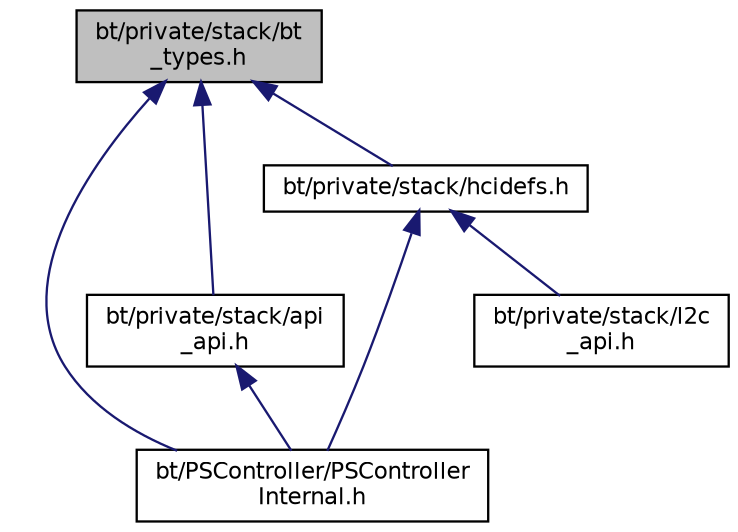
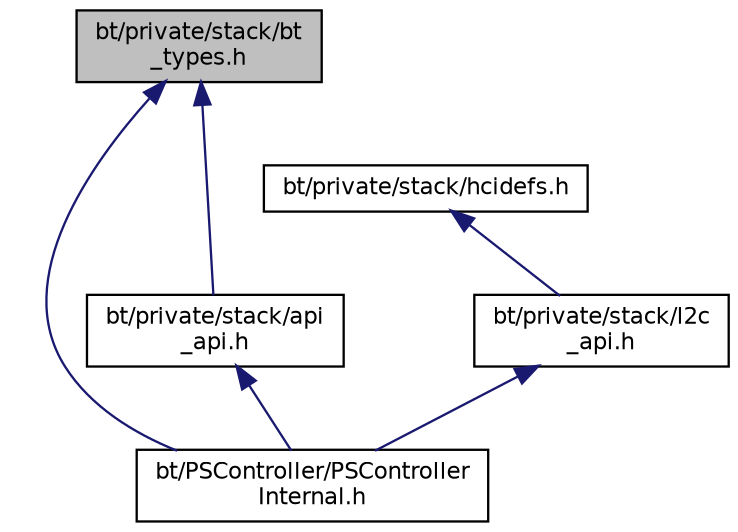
(333, 130) -> none
(372, 343) -> (446, 414)
